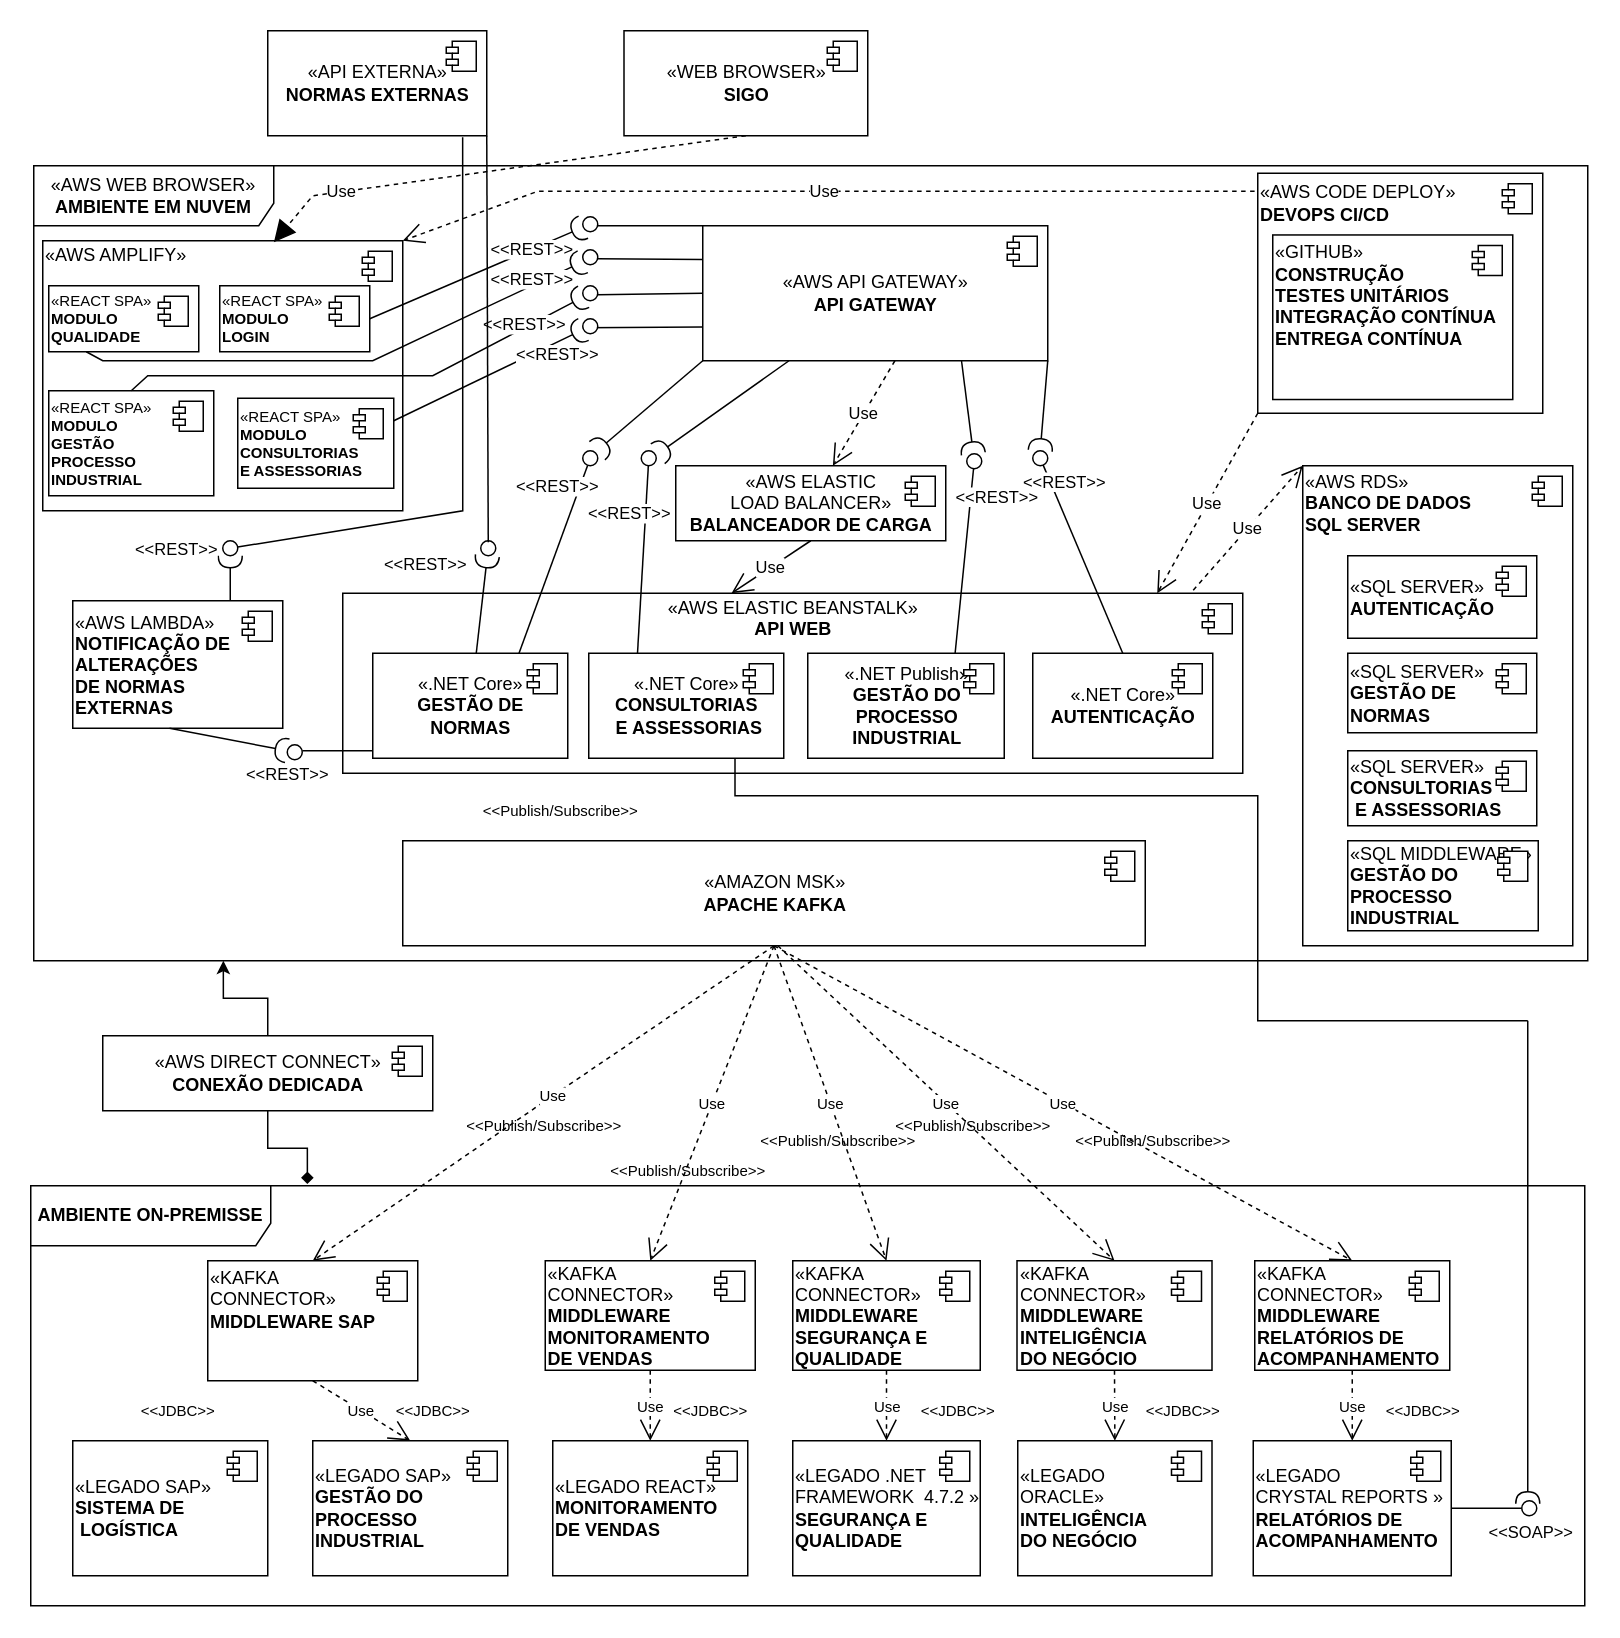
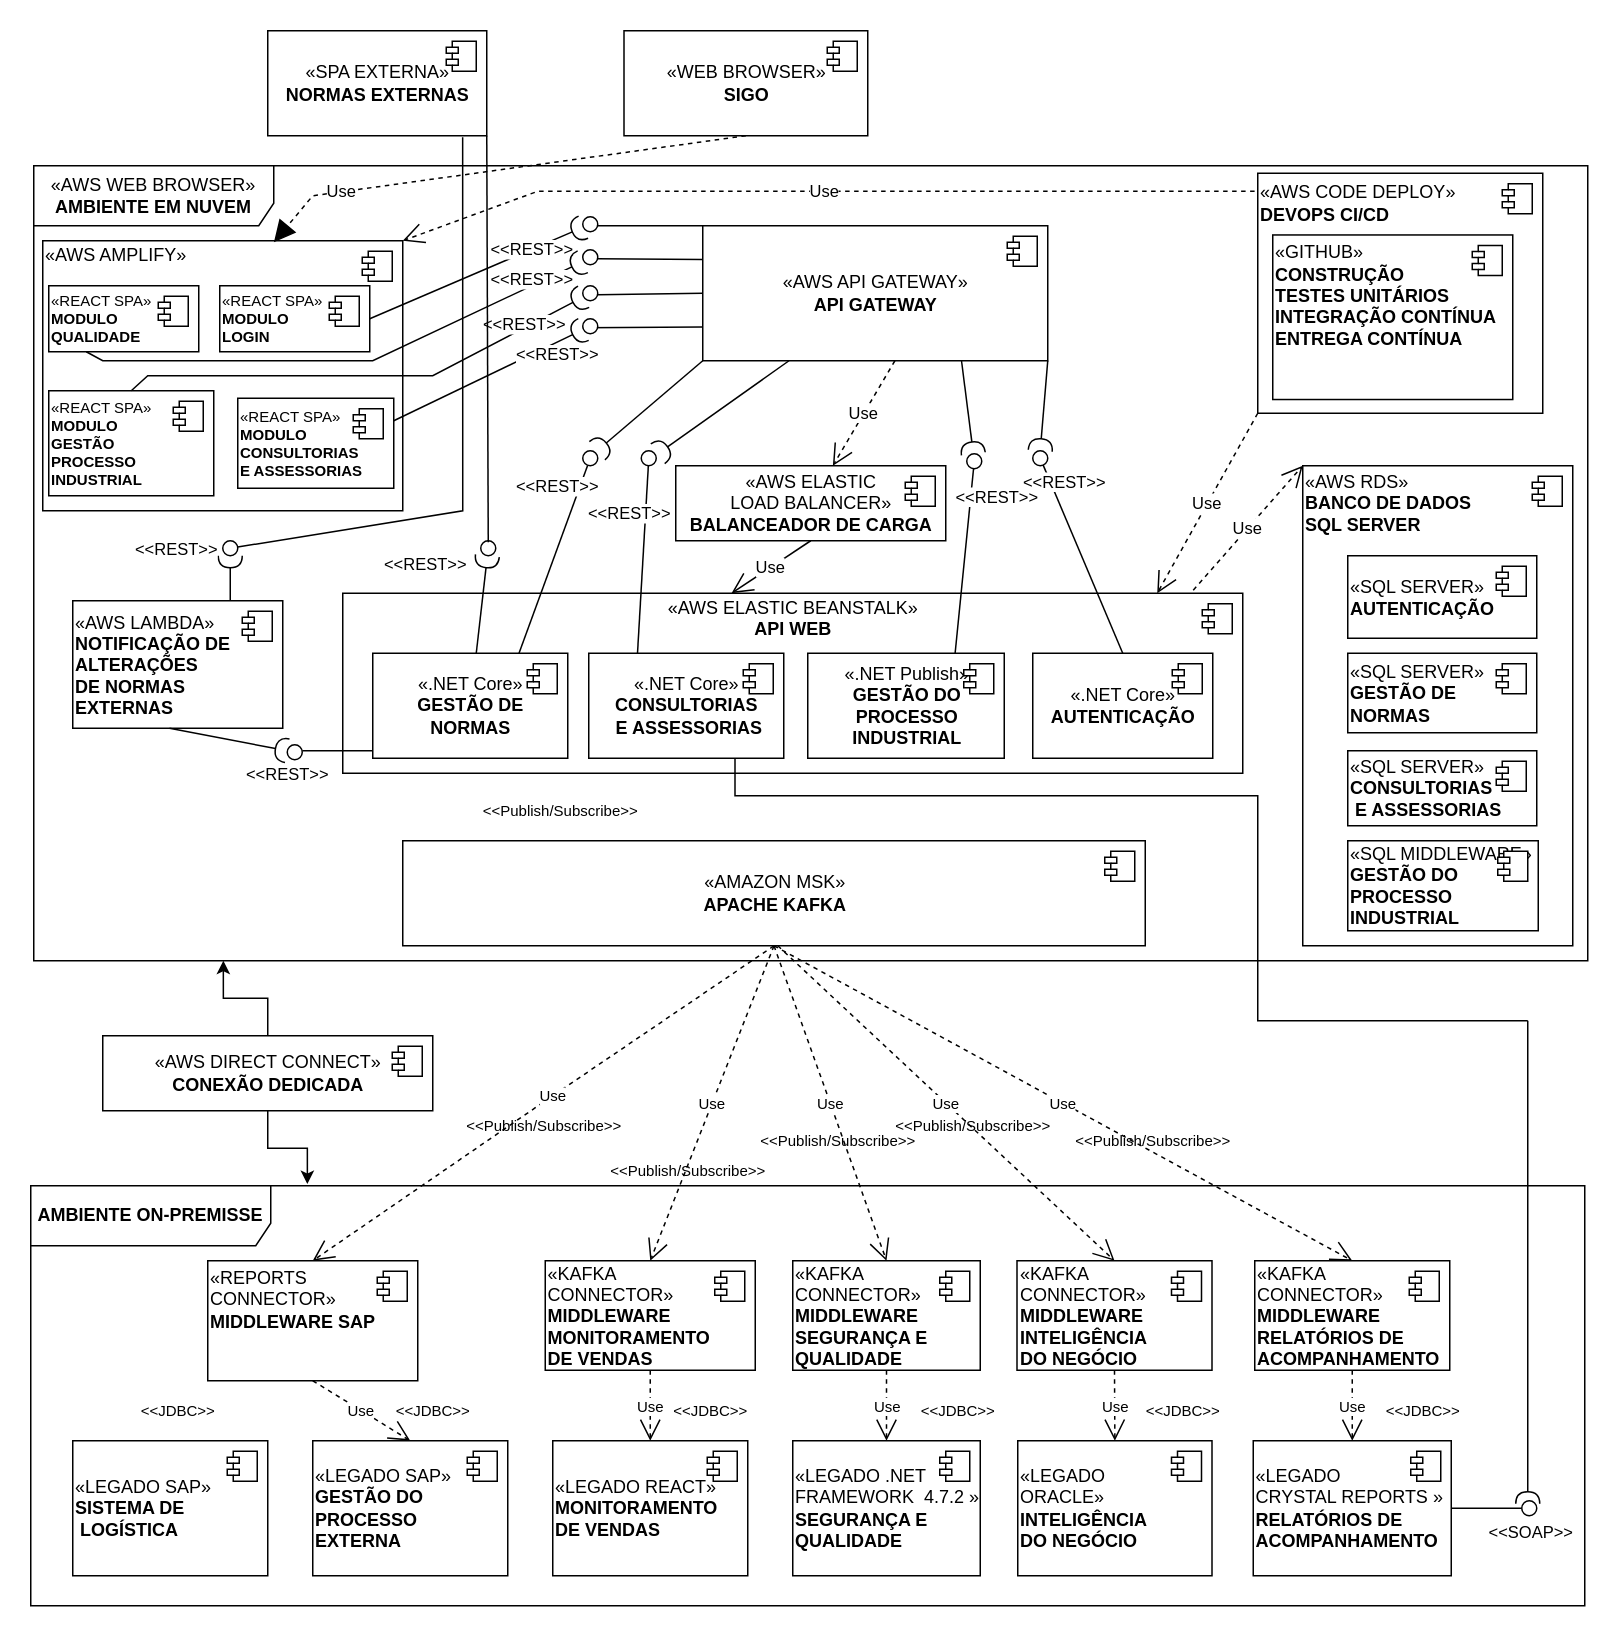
(378, 83) -> (378, 83)
(307, 1171) -> (307, 1172)
(281, 1300) -> (281, 1300)
(374, 1508) -> (374, 1508)
